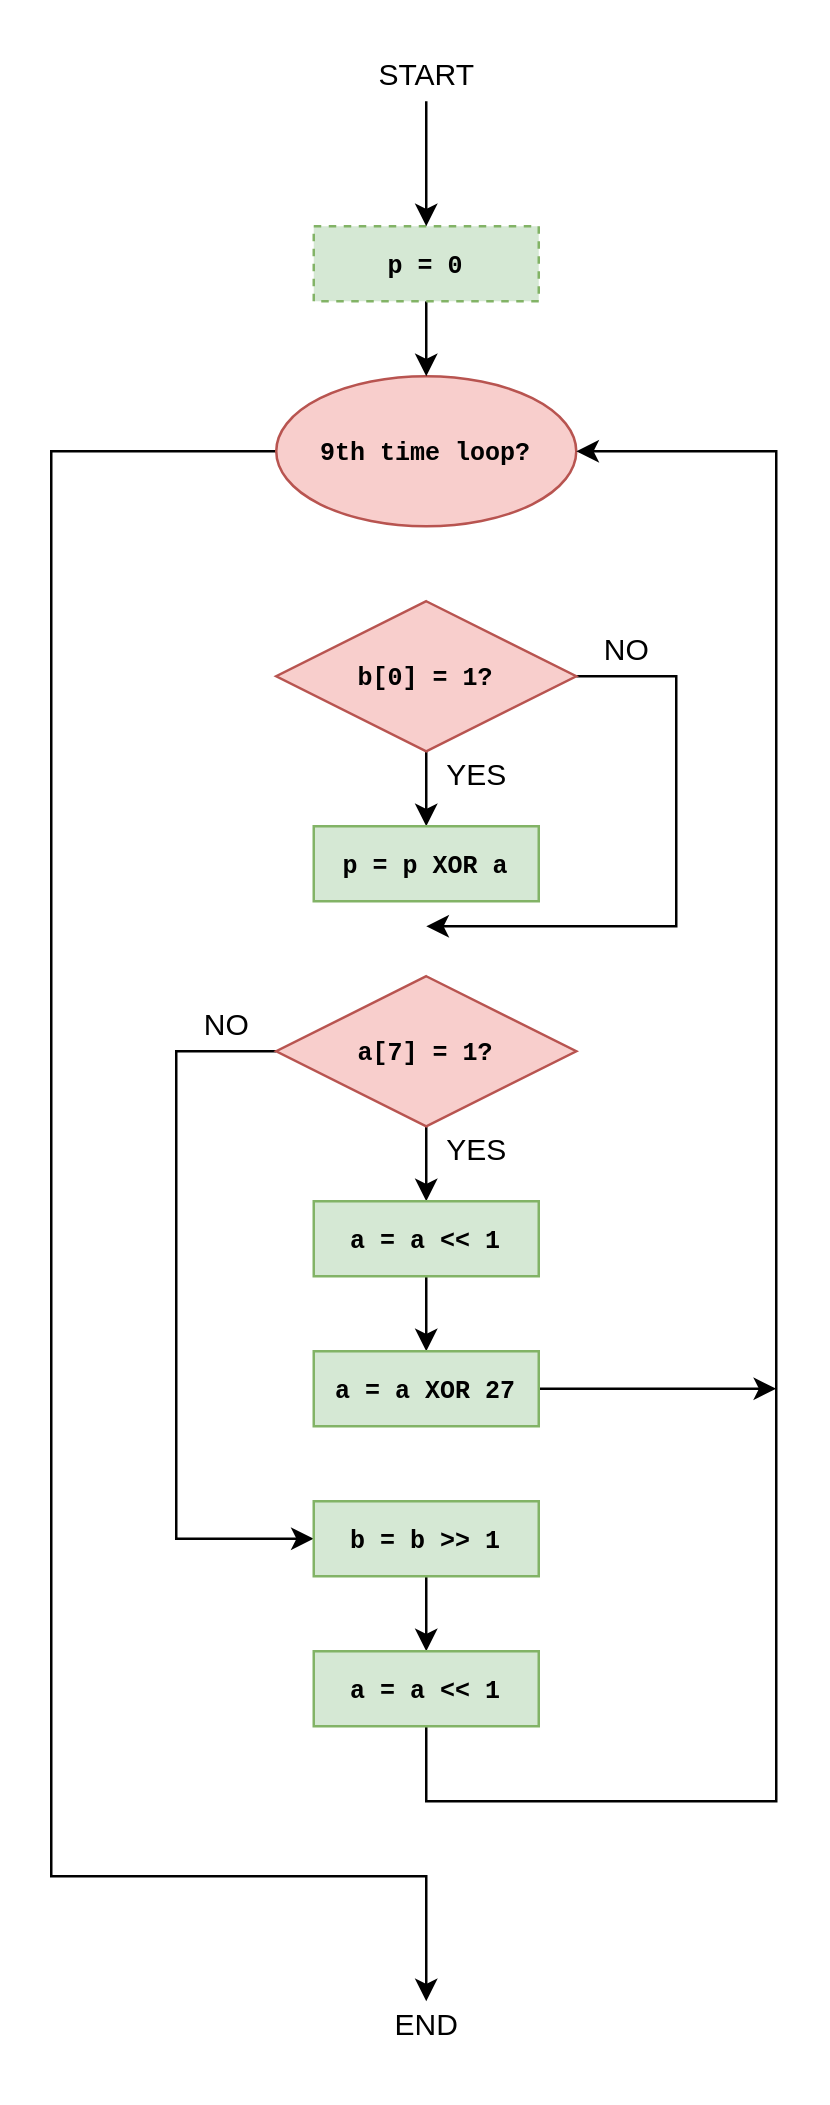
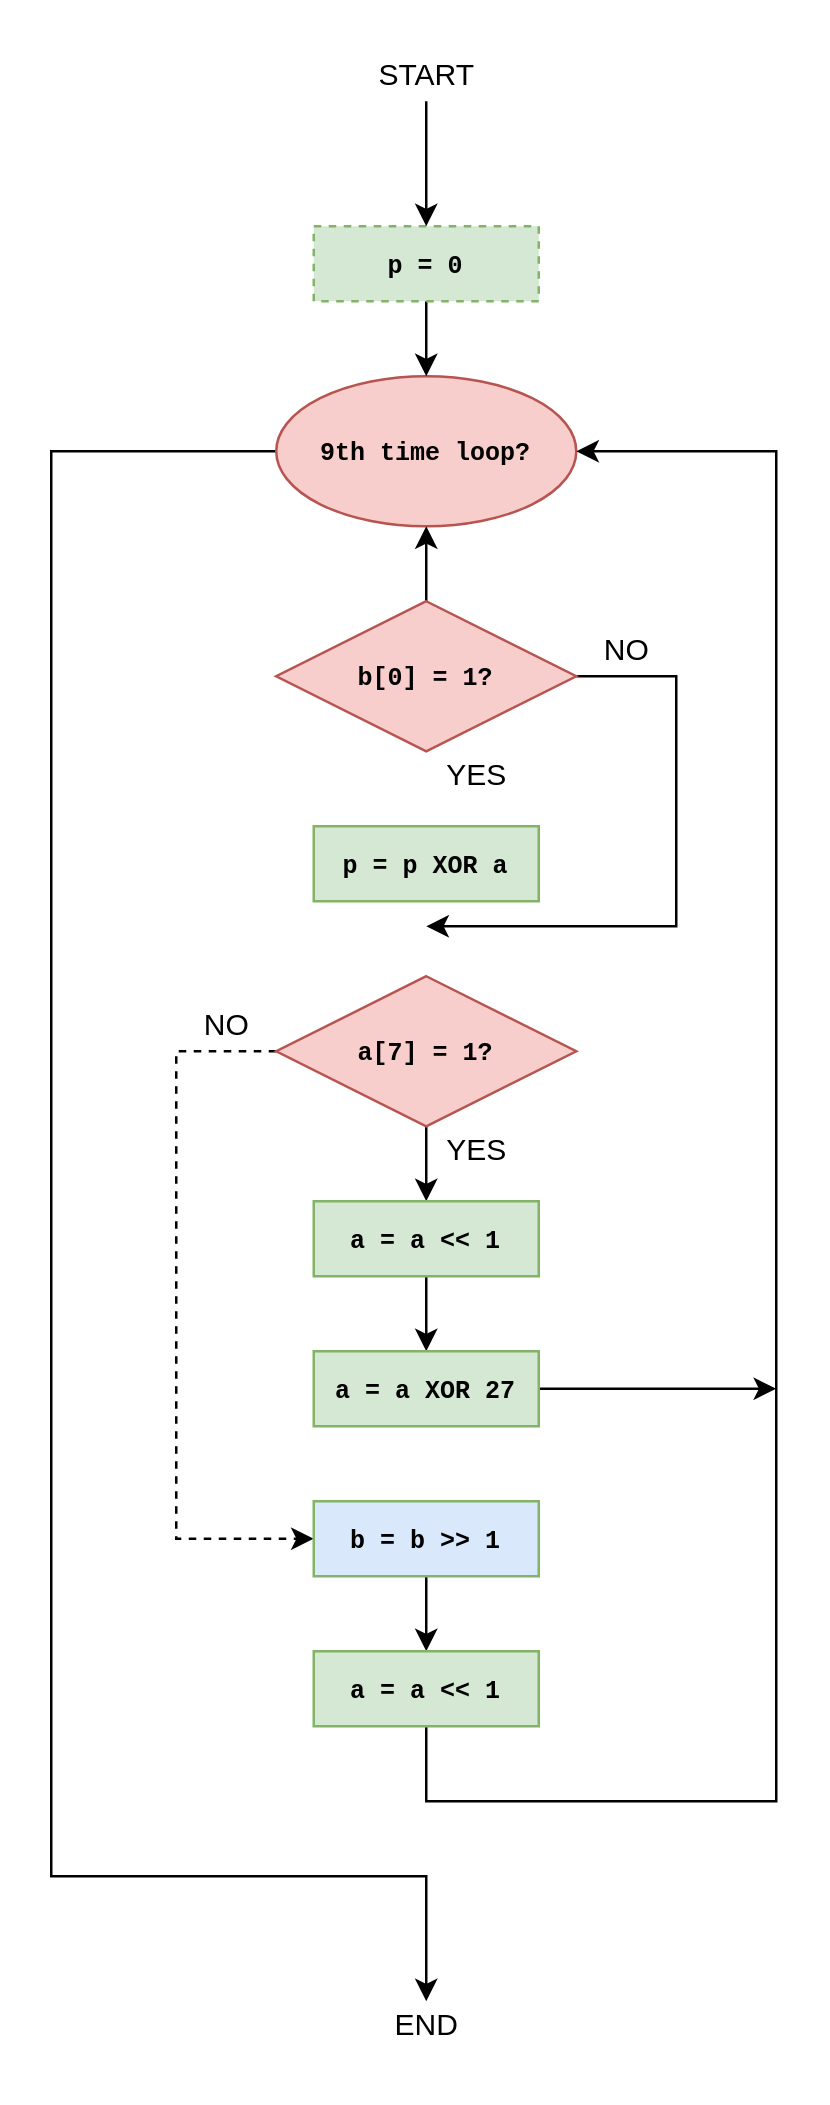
(426, 797) -> (426, 555)
(176, 1307) -> (176, 1307)
(426, 1539) -> (426, 1539)
